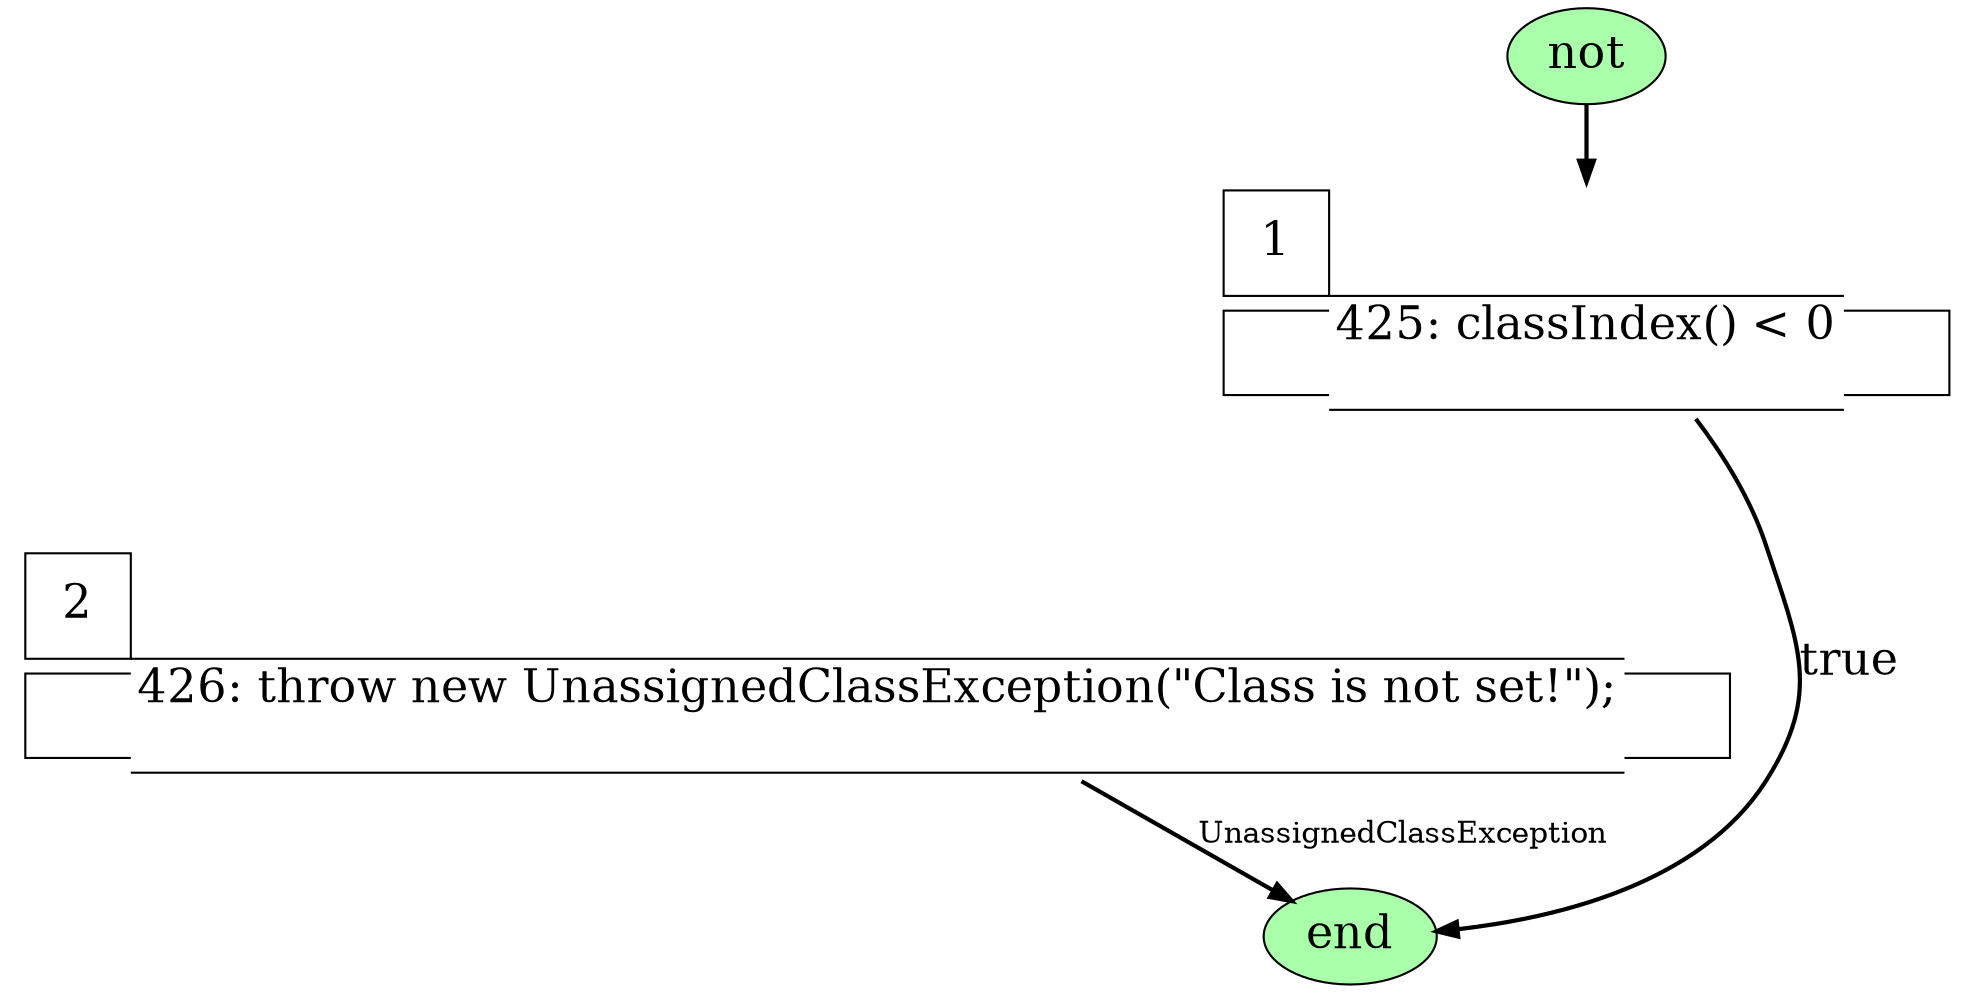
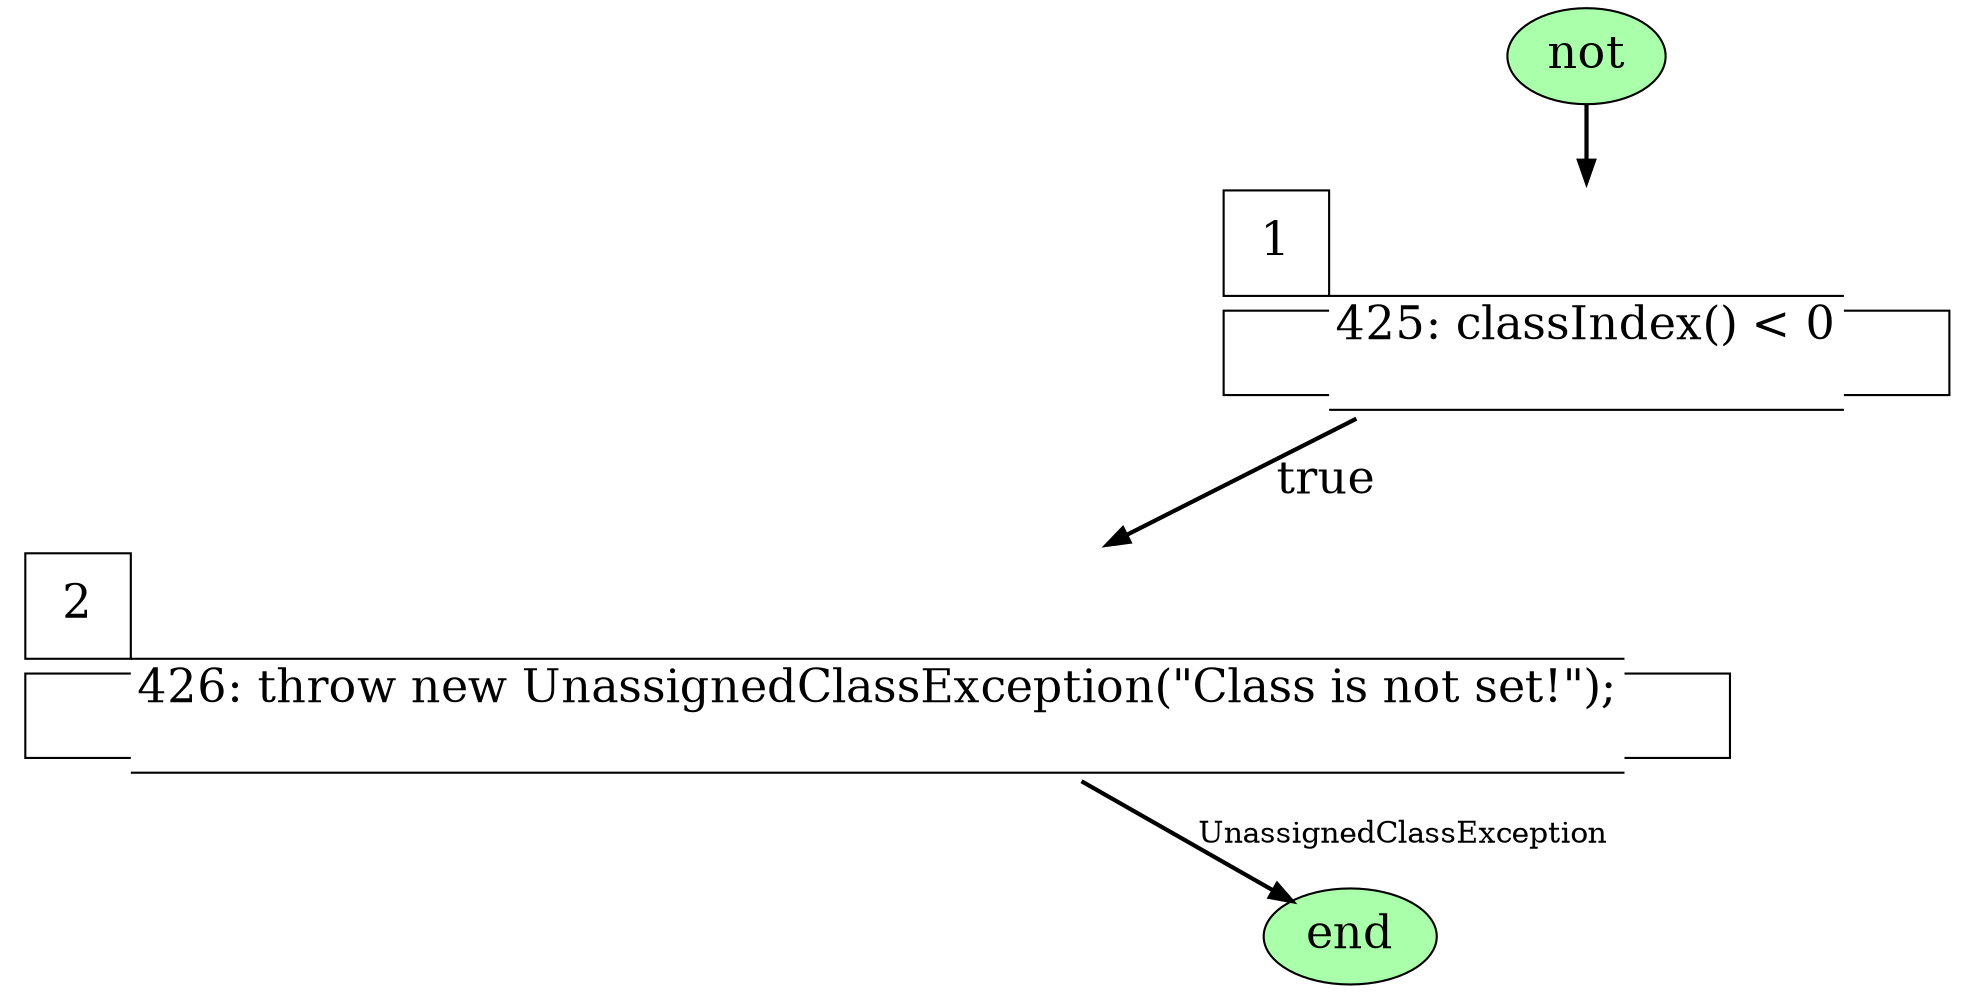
(1776, 764) -> (1241, 477)
